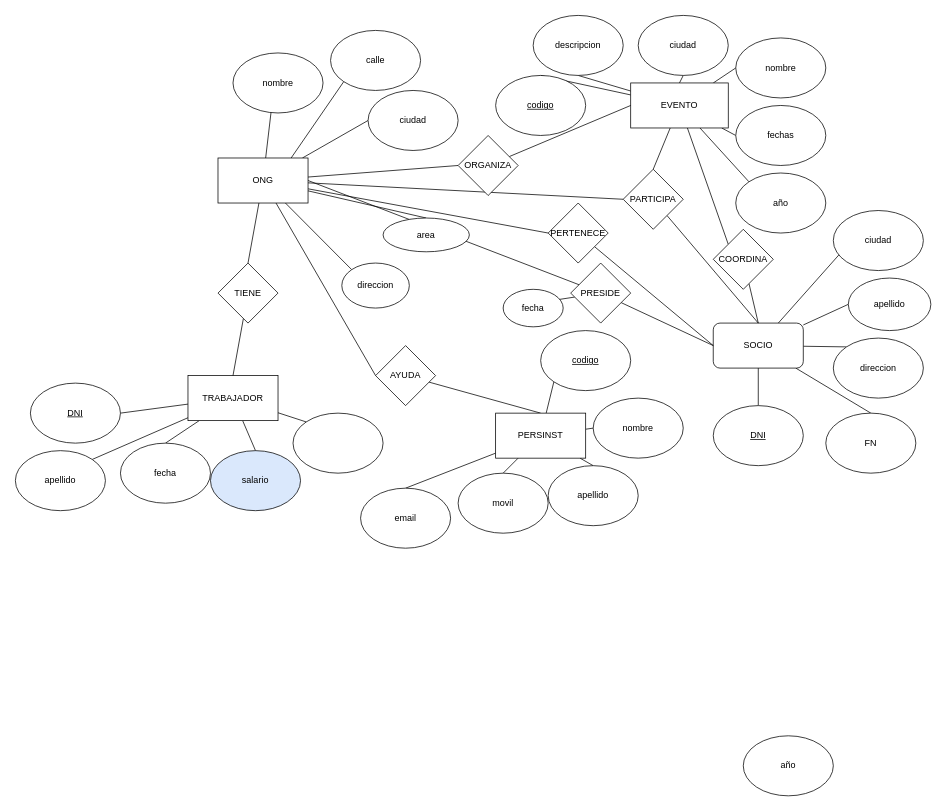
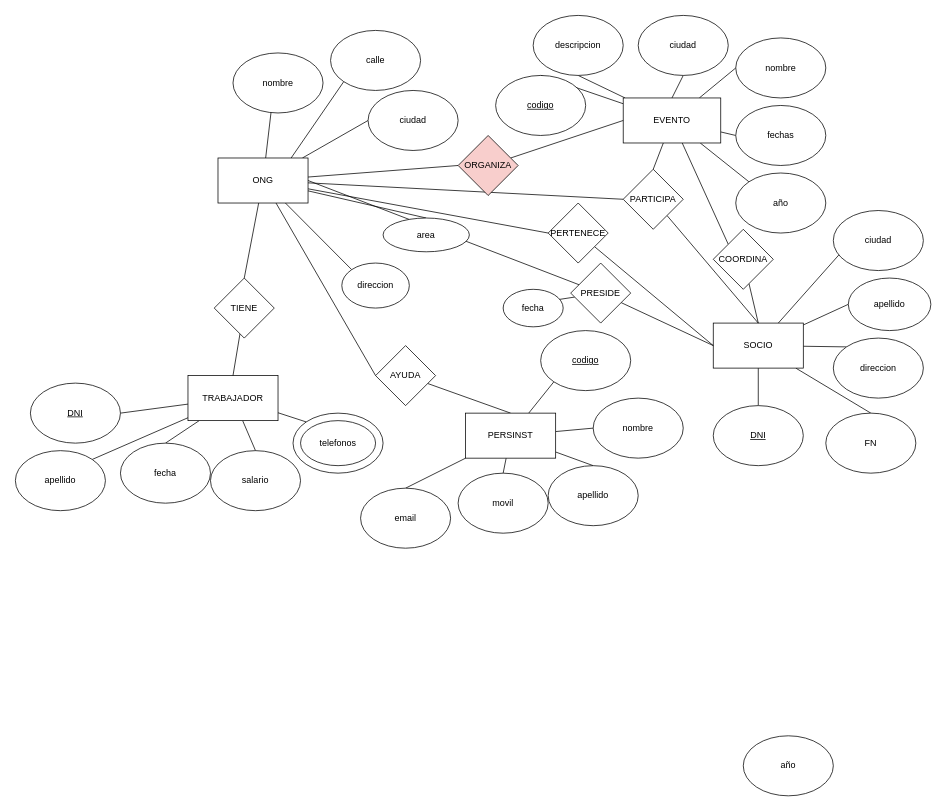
(679, 105) -> (672, 120)
(488, 165) -> (488, 165)
(248, 293) -> (244, 308)
(758, 345) -> (758, 345)
(540, 435) -> (510, 435)
none -> (338, 443)
(255, 480) -> (255, 480)
